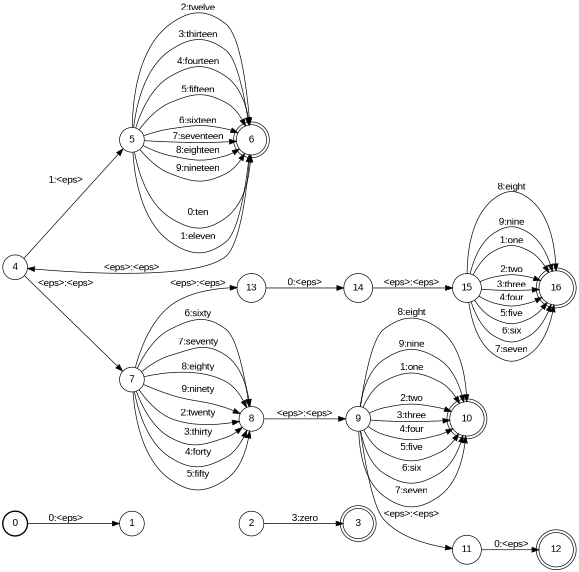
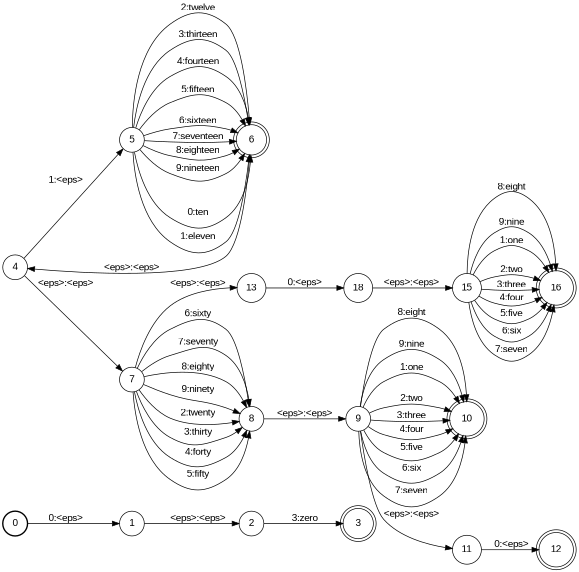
(358, 288) -> (358, 288)
none -> (188, 524)
